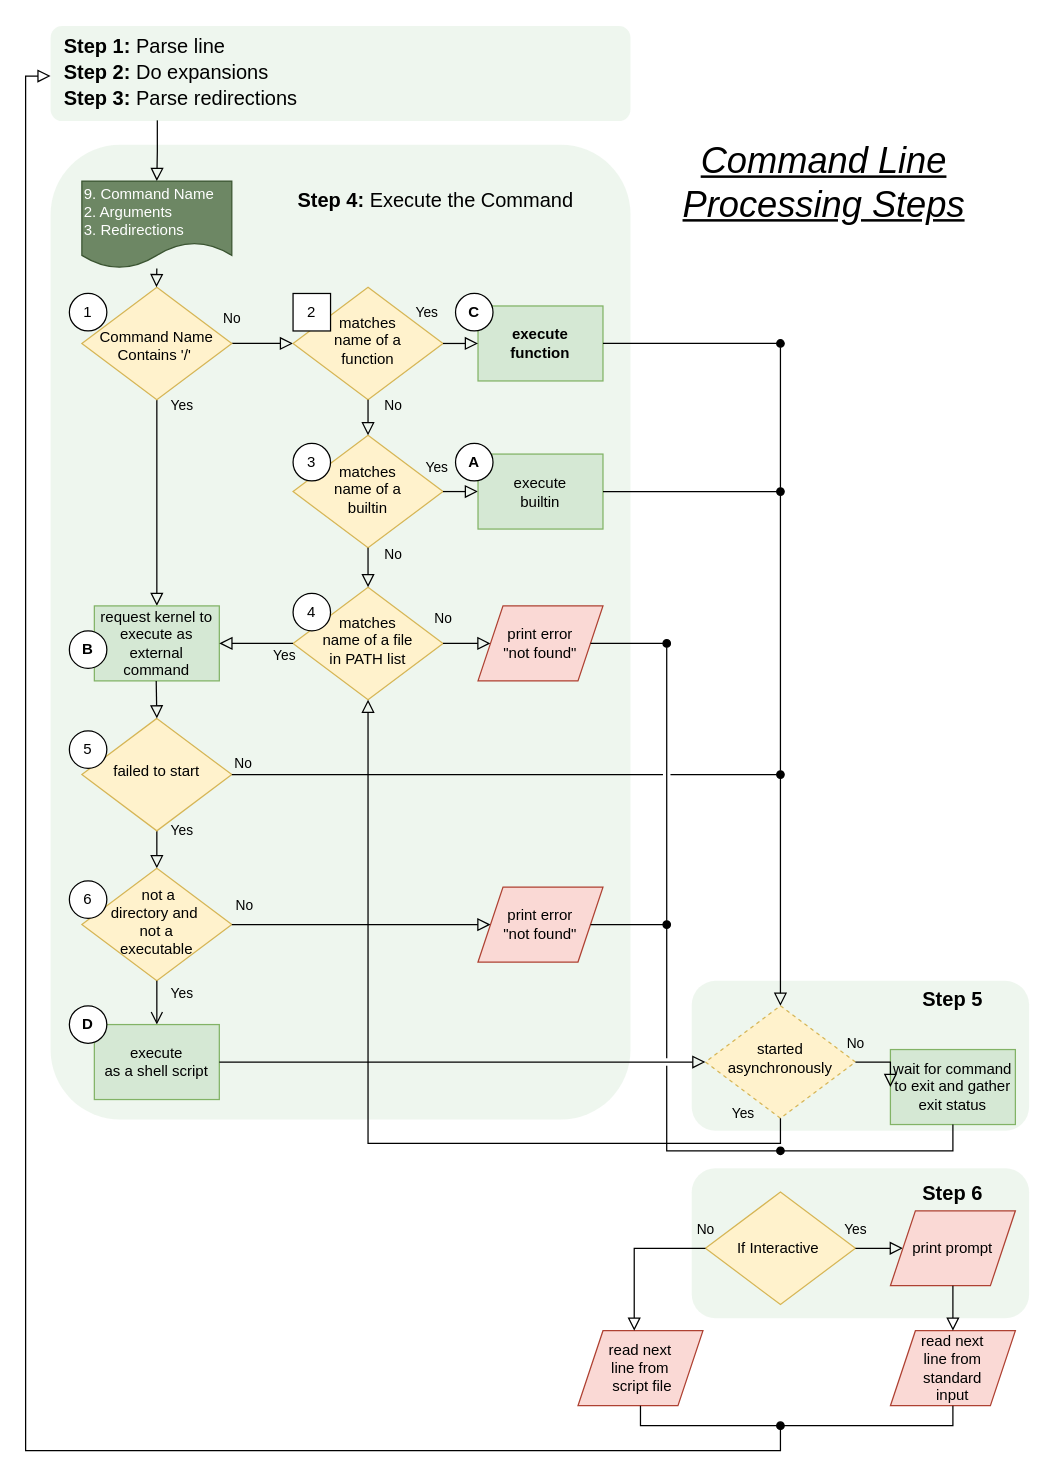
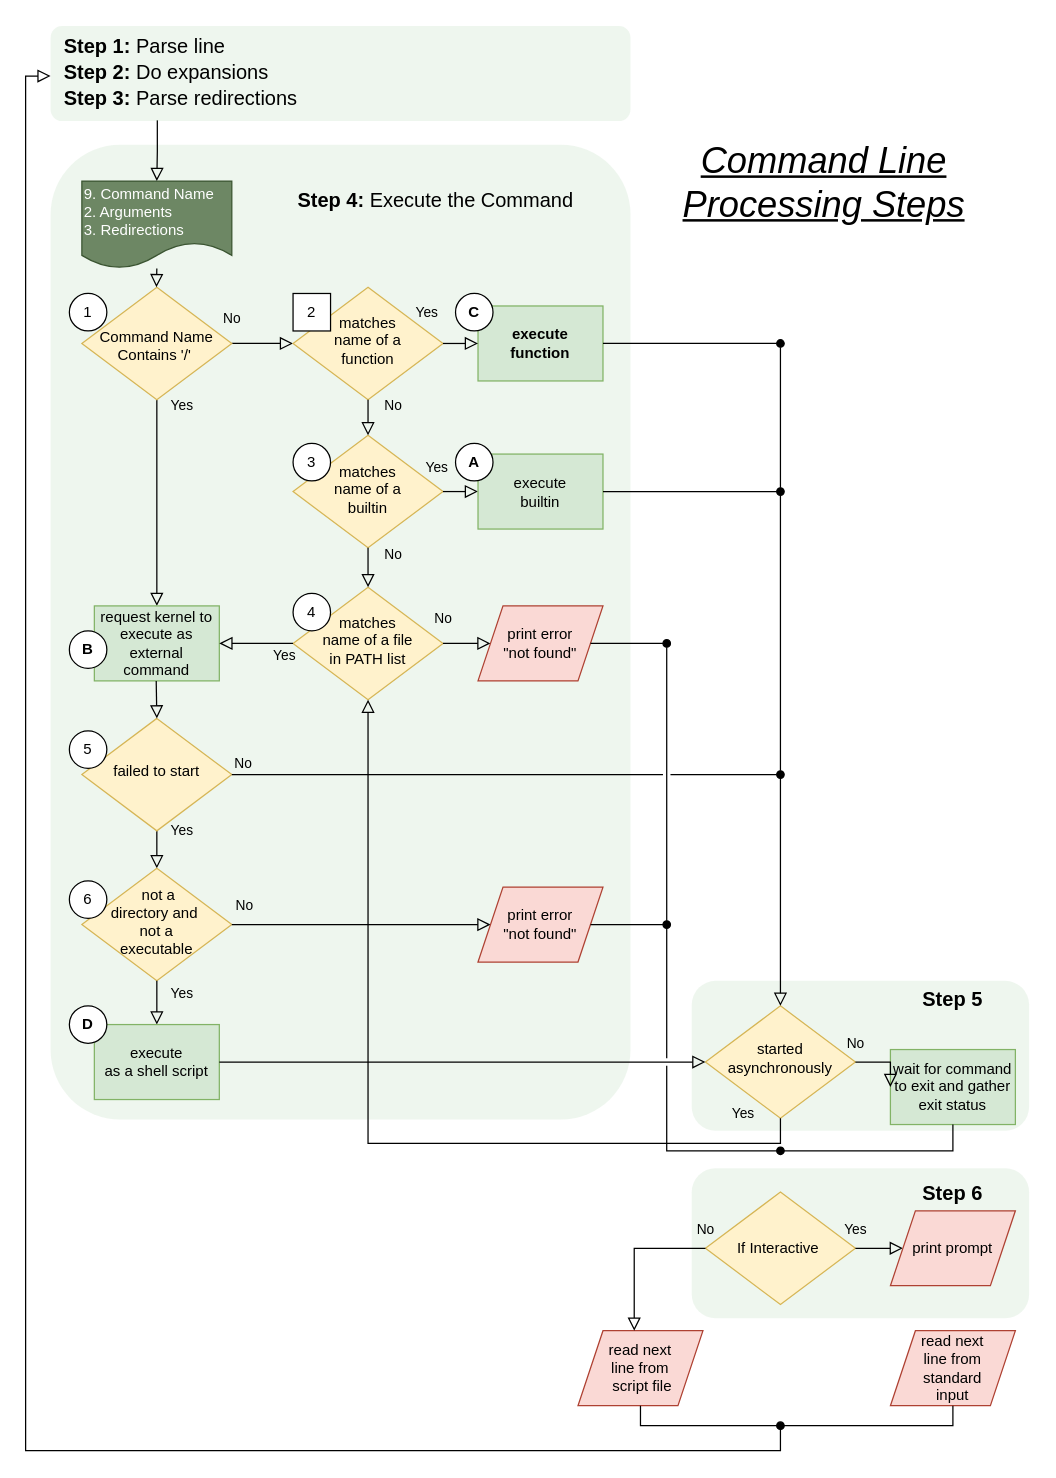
(157, 1015) -> (157, 1010)
(781, 1062) -> (781, 1062)
(953, 1302) -> none
